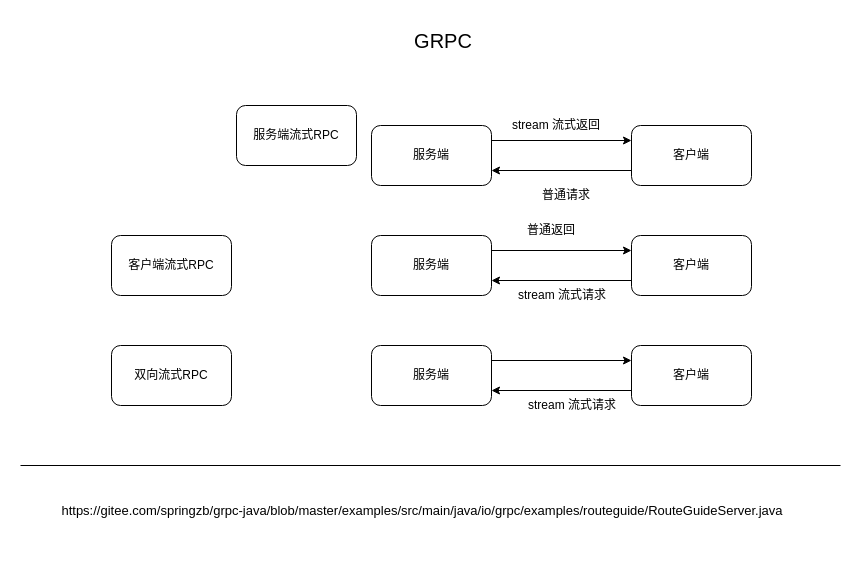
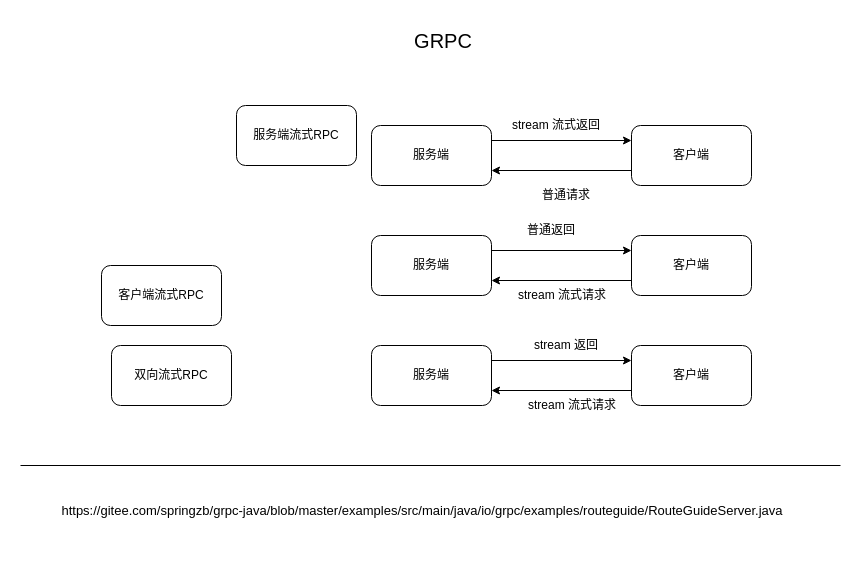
(172, 266) -> (162, 296)
none -> (567, 346)
